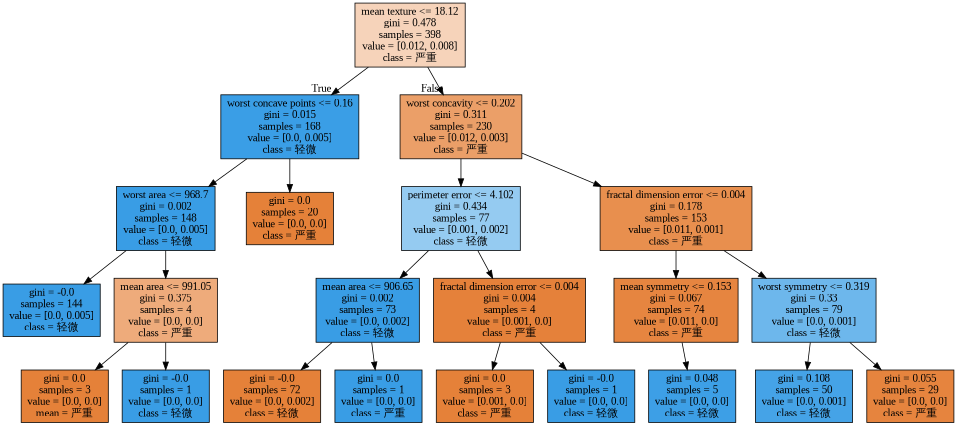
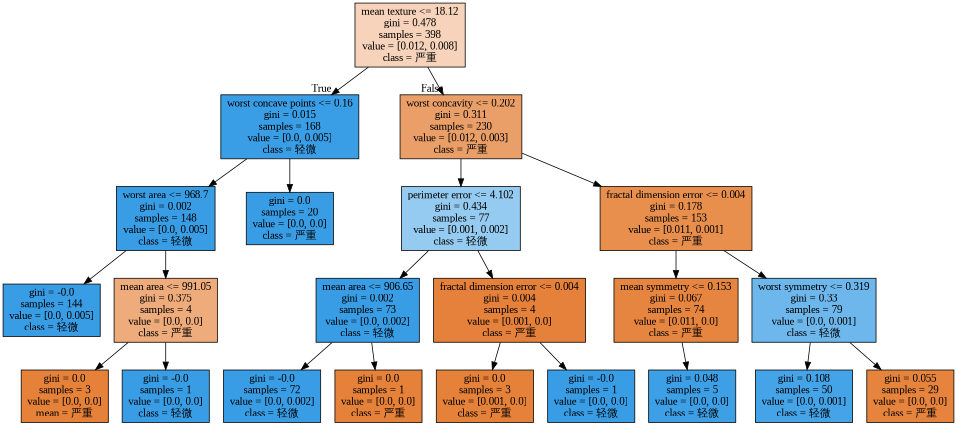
(290, 219) -> (290, 219)
(272, 396) -> (272, 396)
(378, 396) -> (378, 396)
